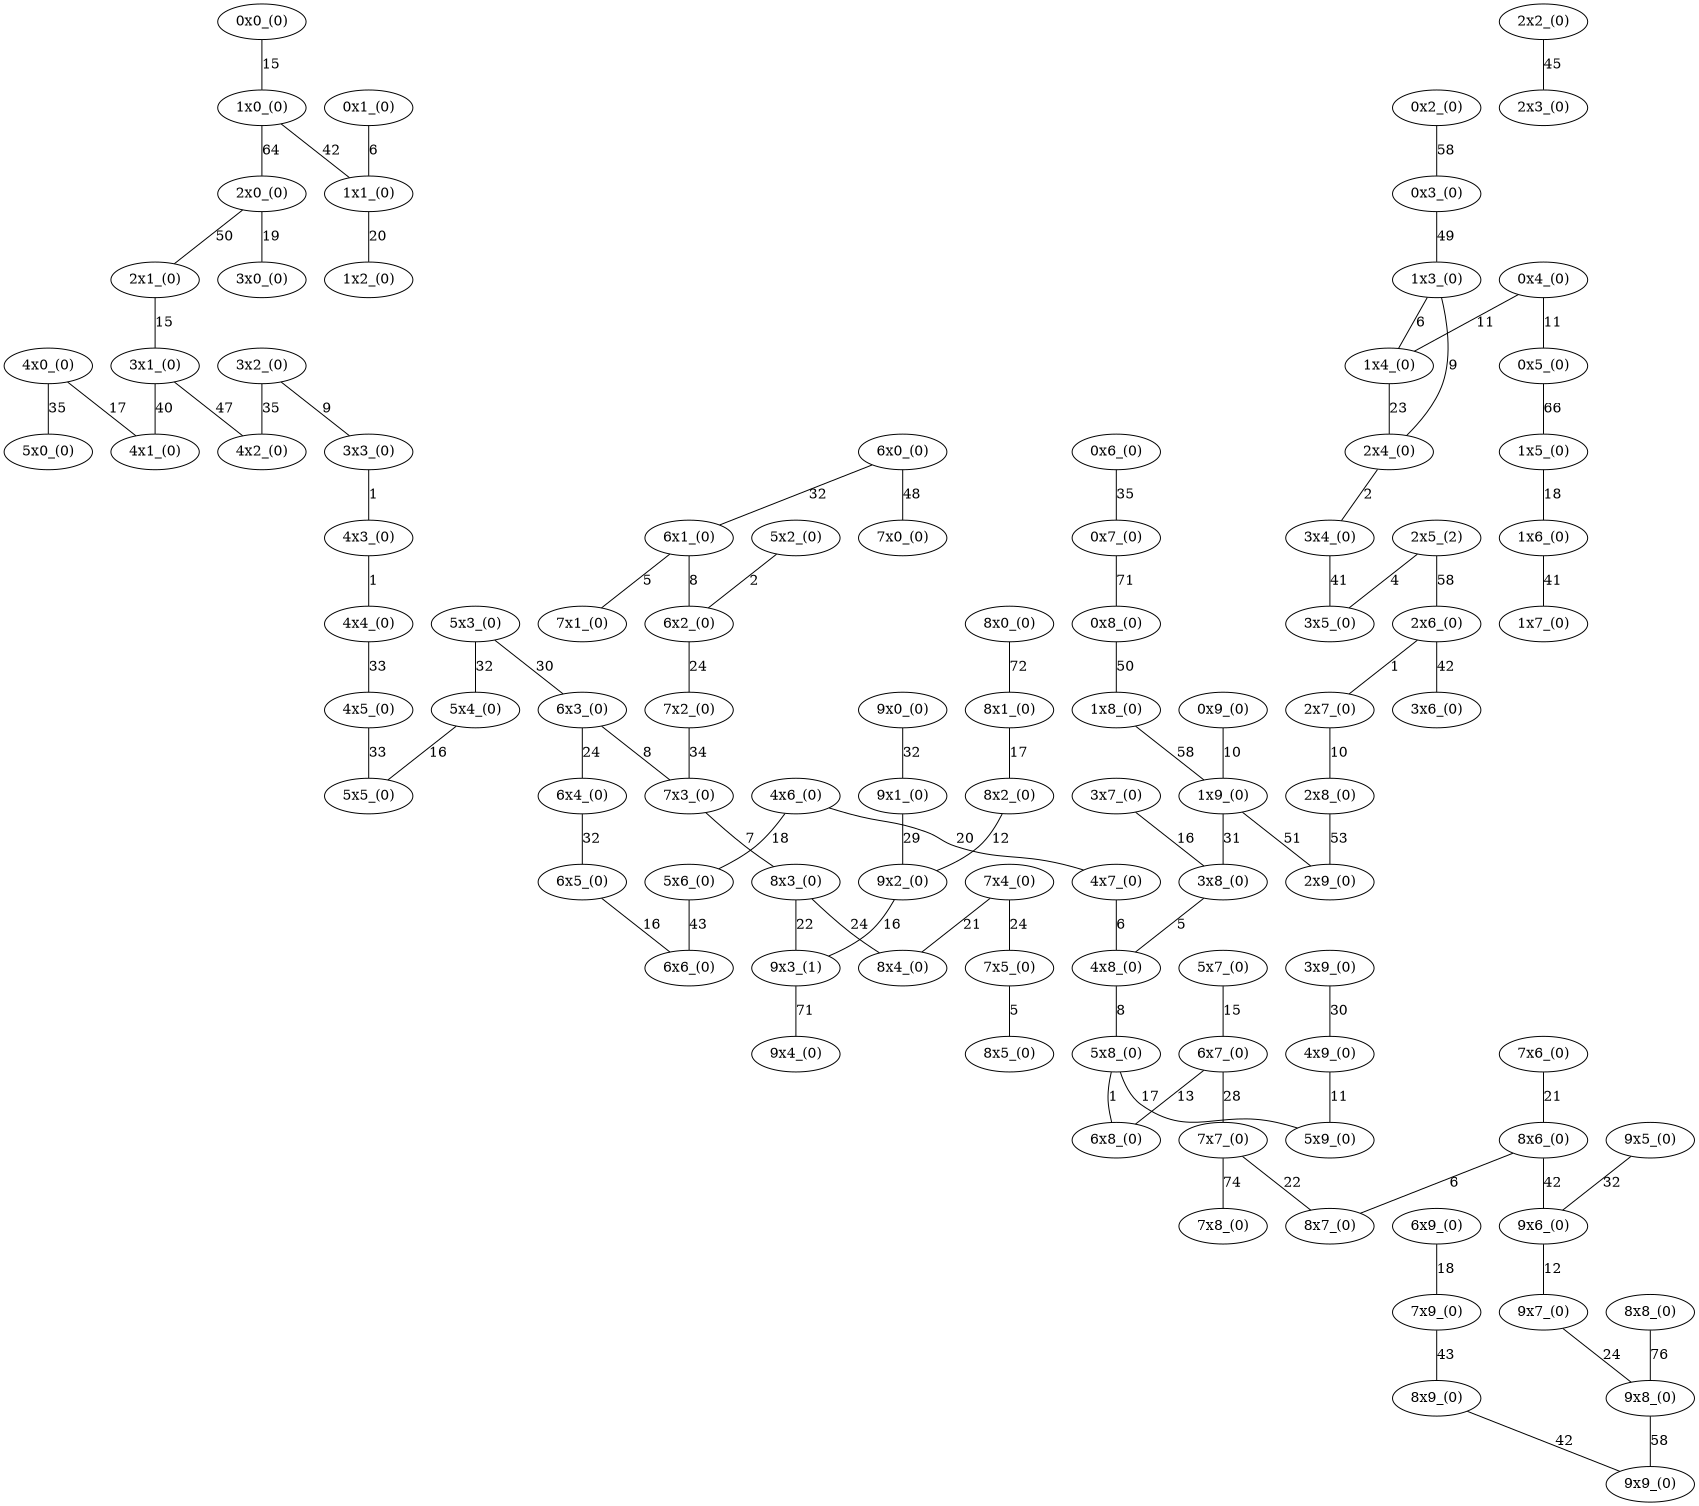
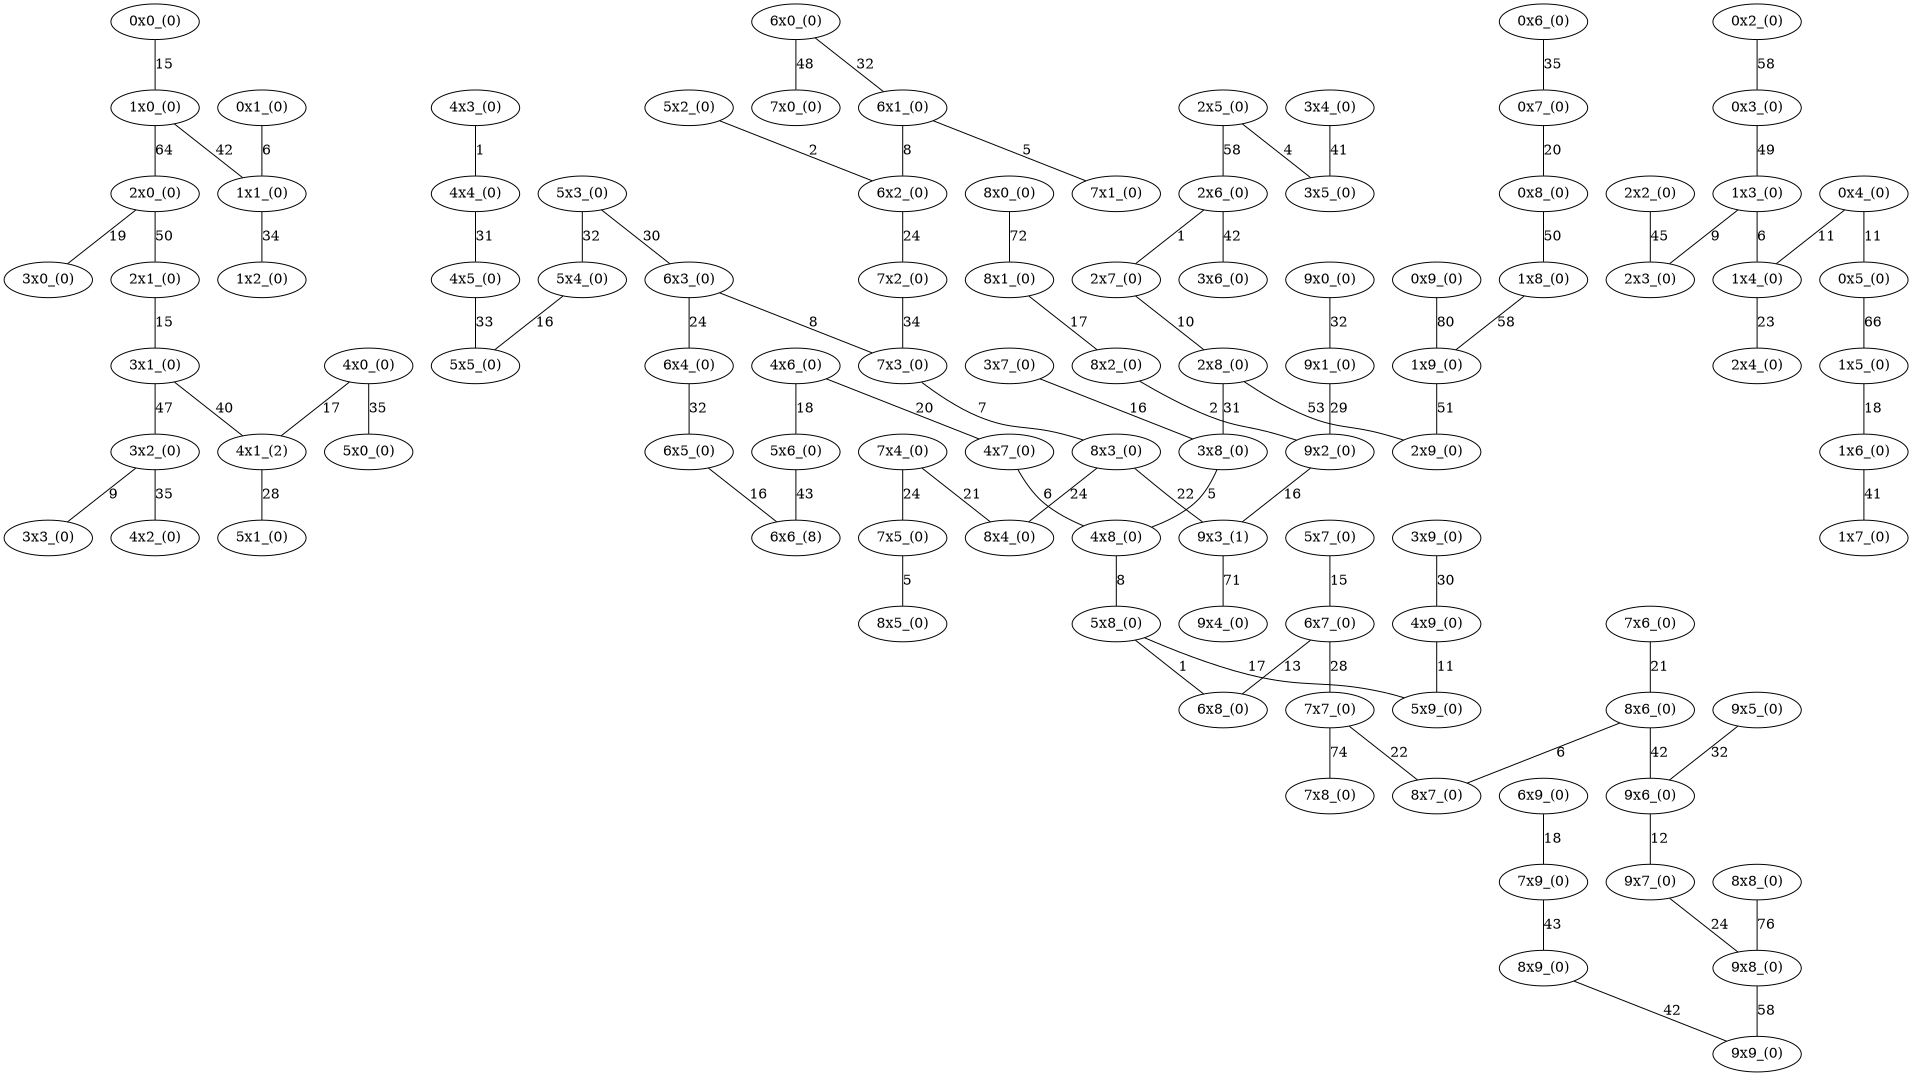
(378, 237) -> (271, 237)
(1446, 372) -> (1704, 237)
(209, 409) -> (155, 409)
(155, 452) -> (262, 452)
(369, 495) -> none
(1359, 495) -> none
none -> (262, 538)
(1437, 538) -> (1223, 108)
(1126, 581) -> (1553, 151)
(378, 667) -> (485, 237)
(1232, 753) -> (1446, 323)
(1001, 839) -> (1214, 409)
(1223, 839) -> (1223, 409)
(689, 968) -> (796, 538)
